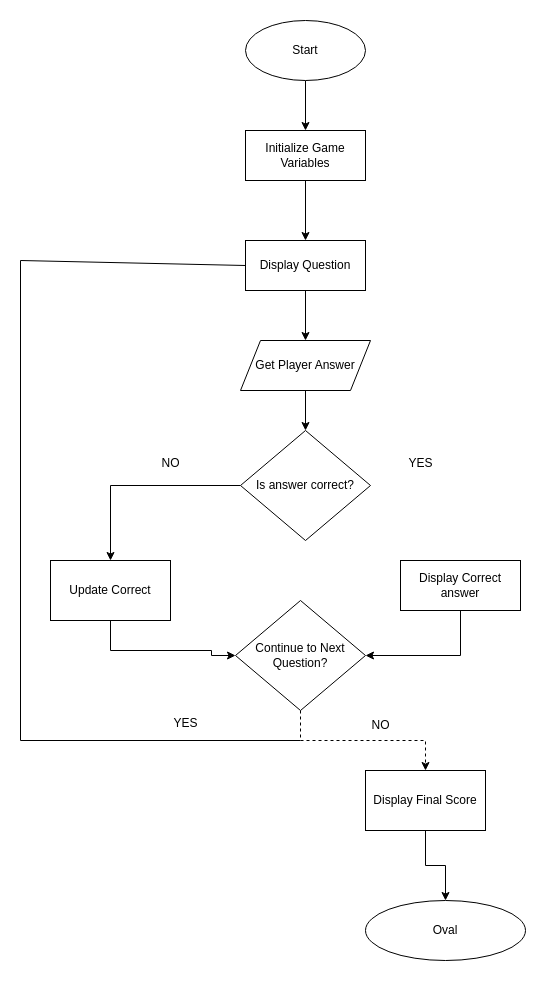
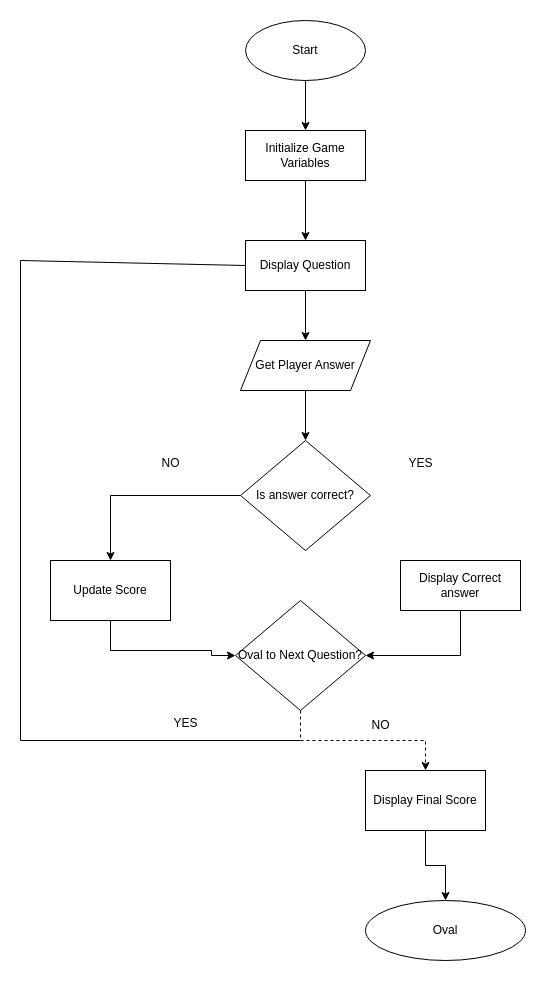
(306, 486) -> (306, 496)
(111, 591) -> (111, 591)
(301, 656) -> (301, 656)
